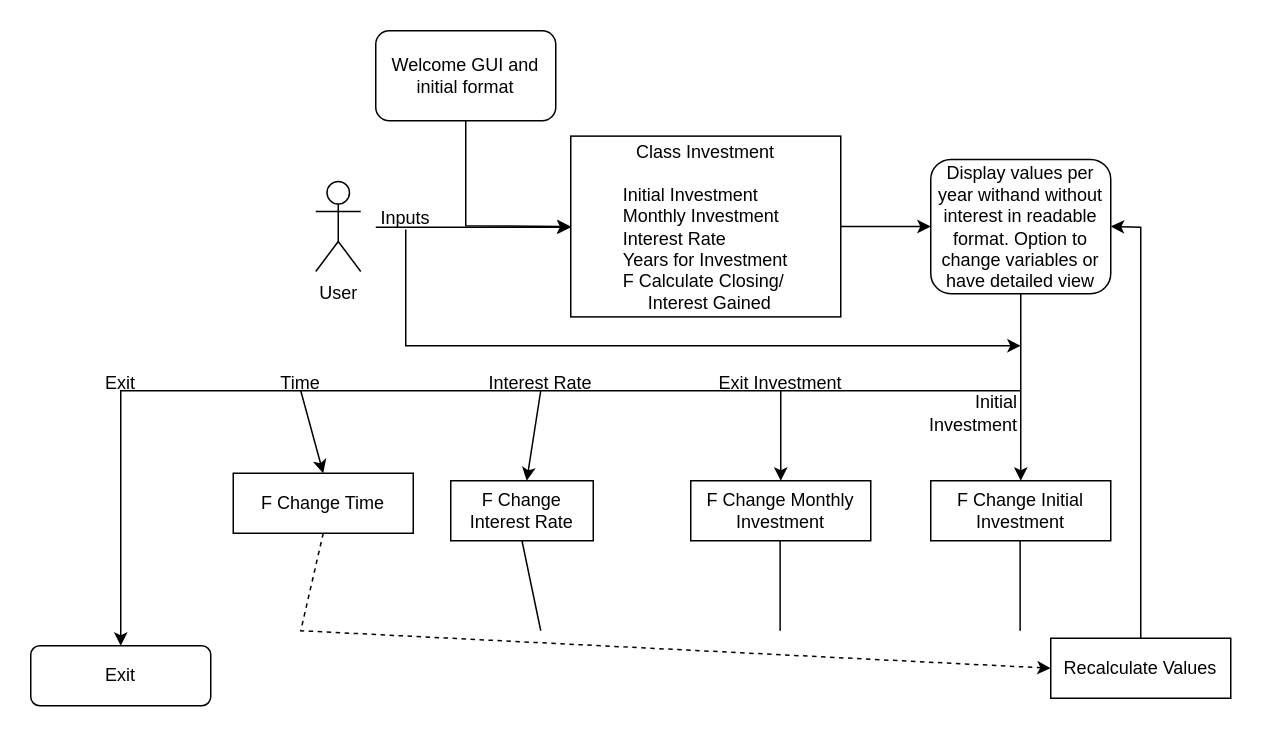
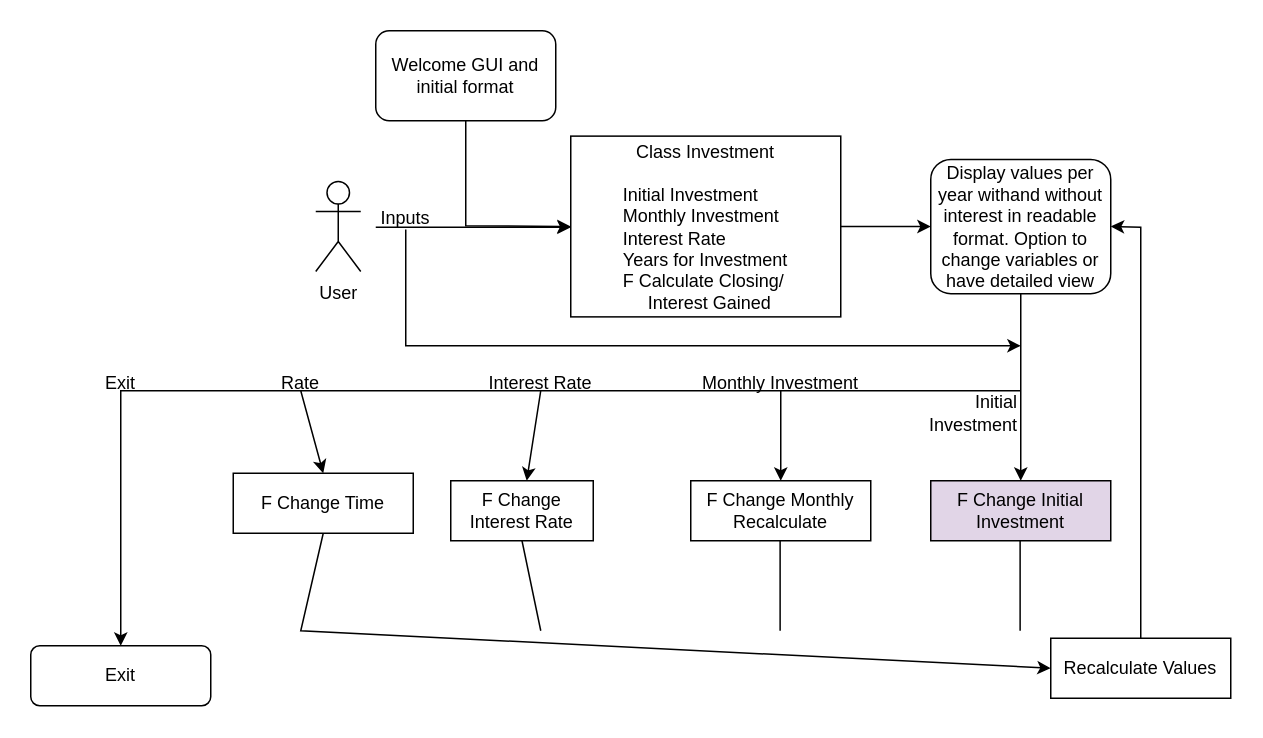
(301, 383) -> (301, 383)
(781, 383) -> (781, 383)
(781, 511) -> (781, 511)
(1021, 511) -> (1021, 511)
(621, 647) -> (621, 647)
